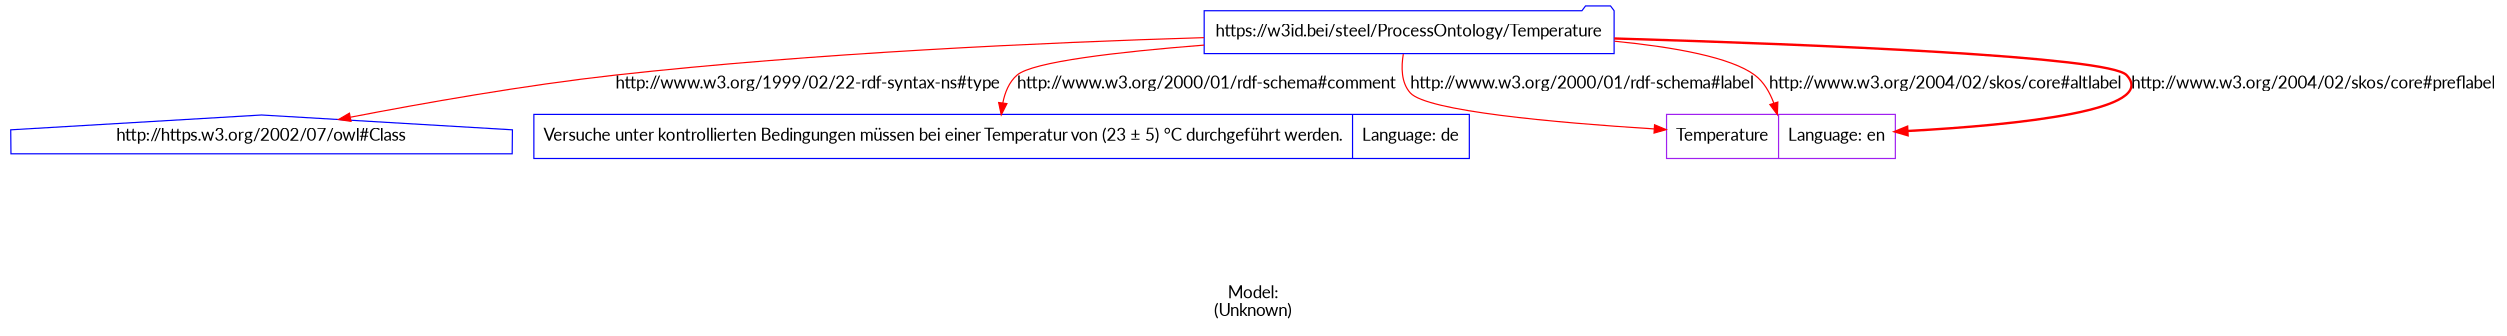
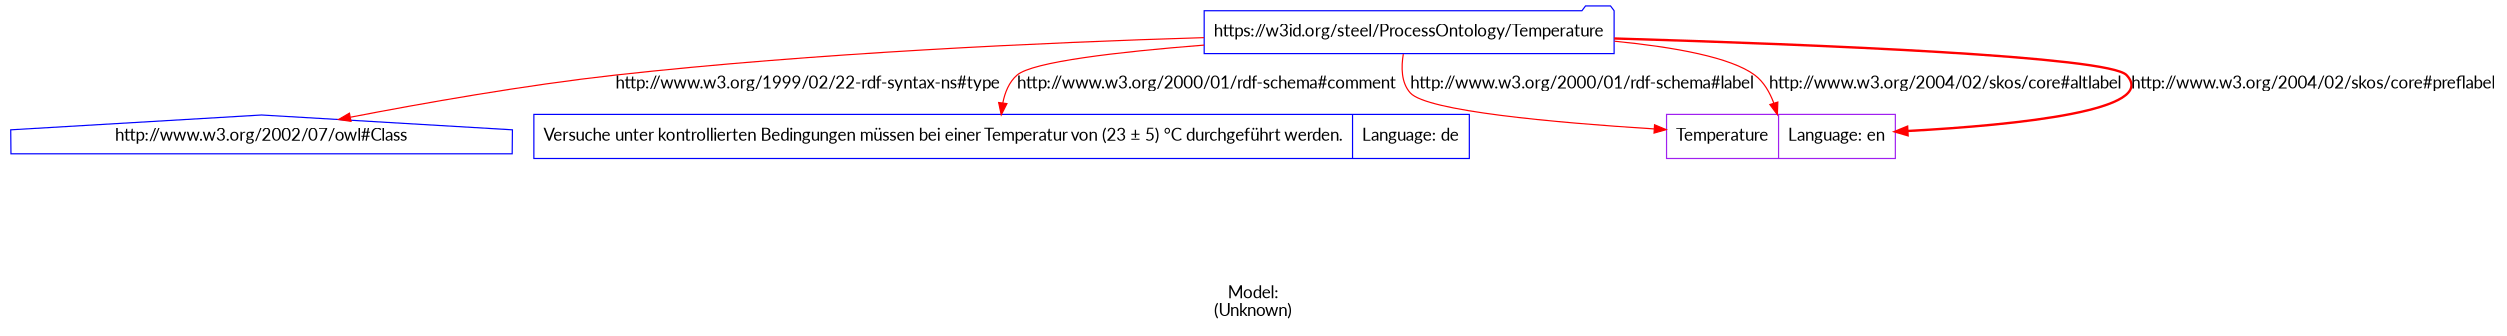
(1409, 32) -> (1409, 32)
(262, 136) -> (262, 136)
